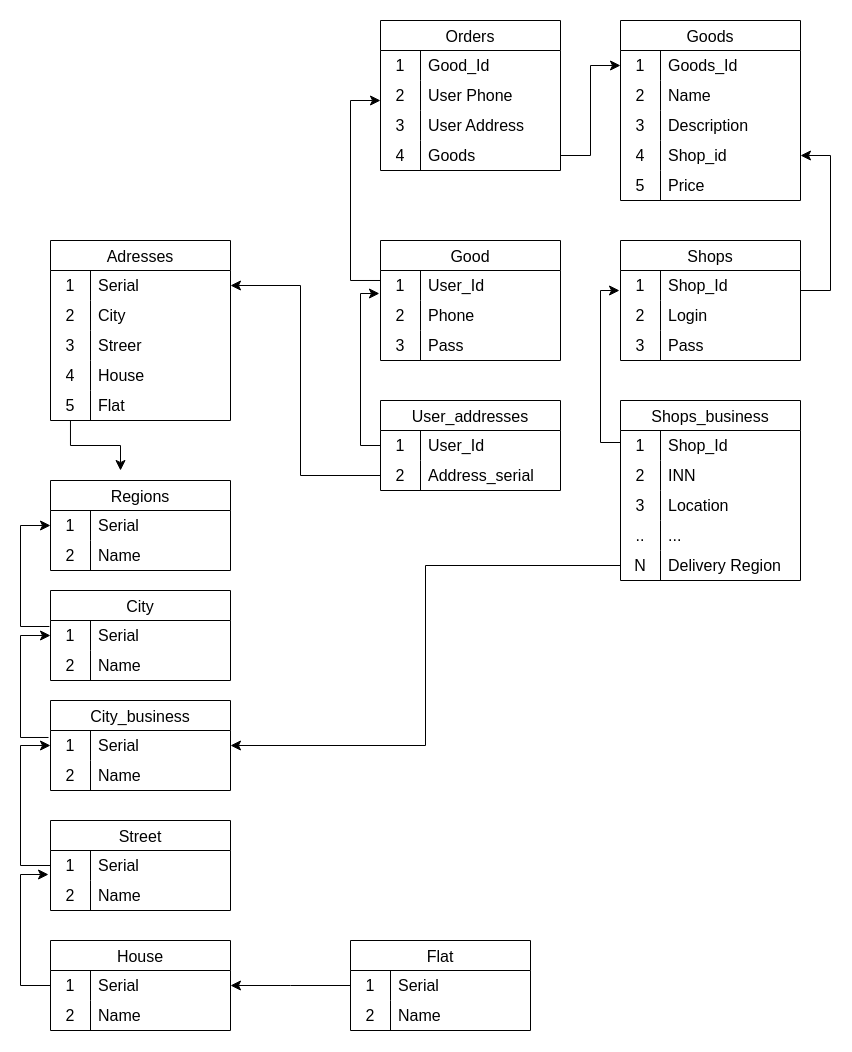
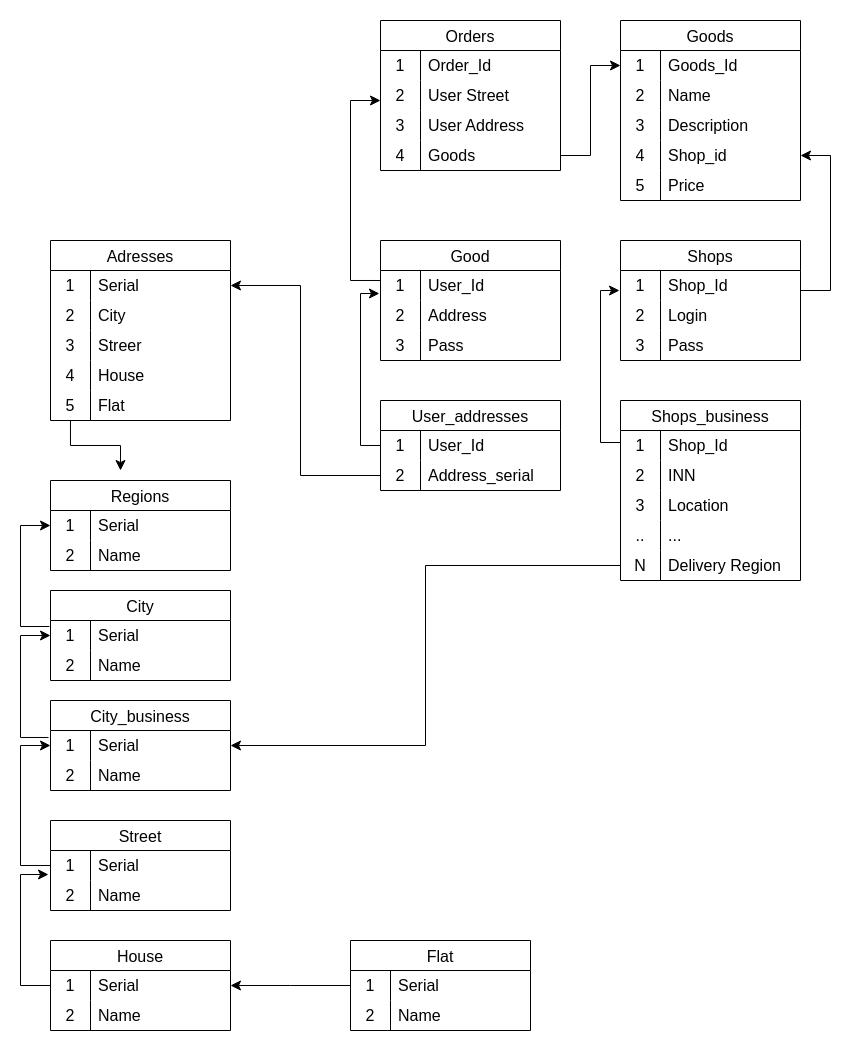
(460, 66) -> (464, 66)
(471, 96) -> (476, 96)
(451, 316) -> (460, 316)
